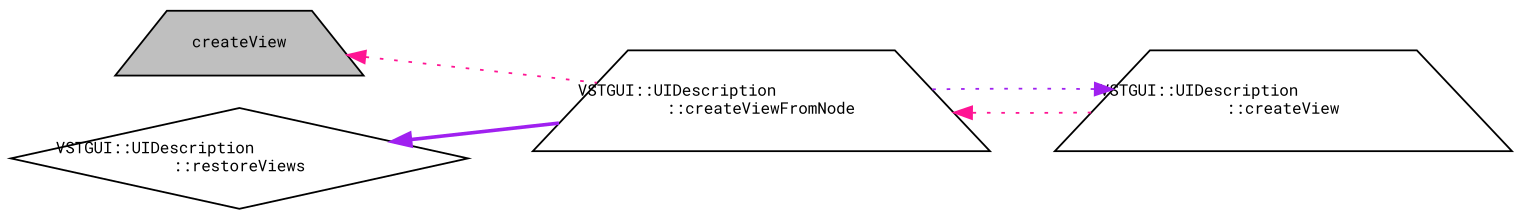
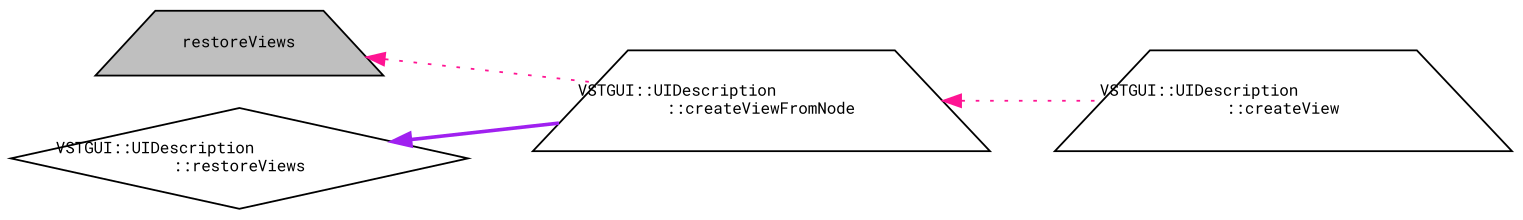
(239, 43) -> (239, 43)
(1013, 89) -> none
